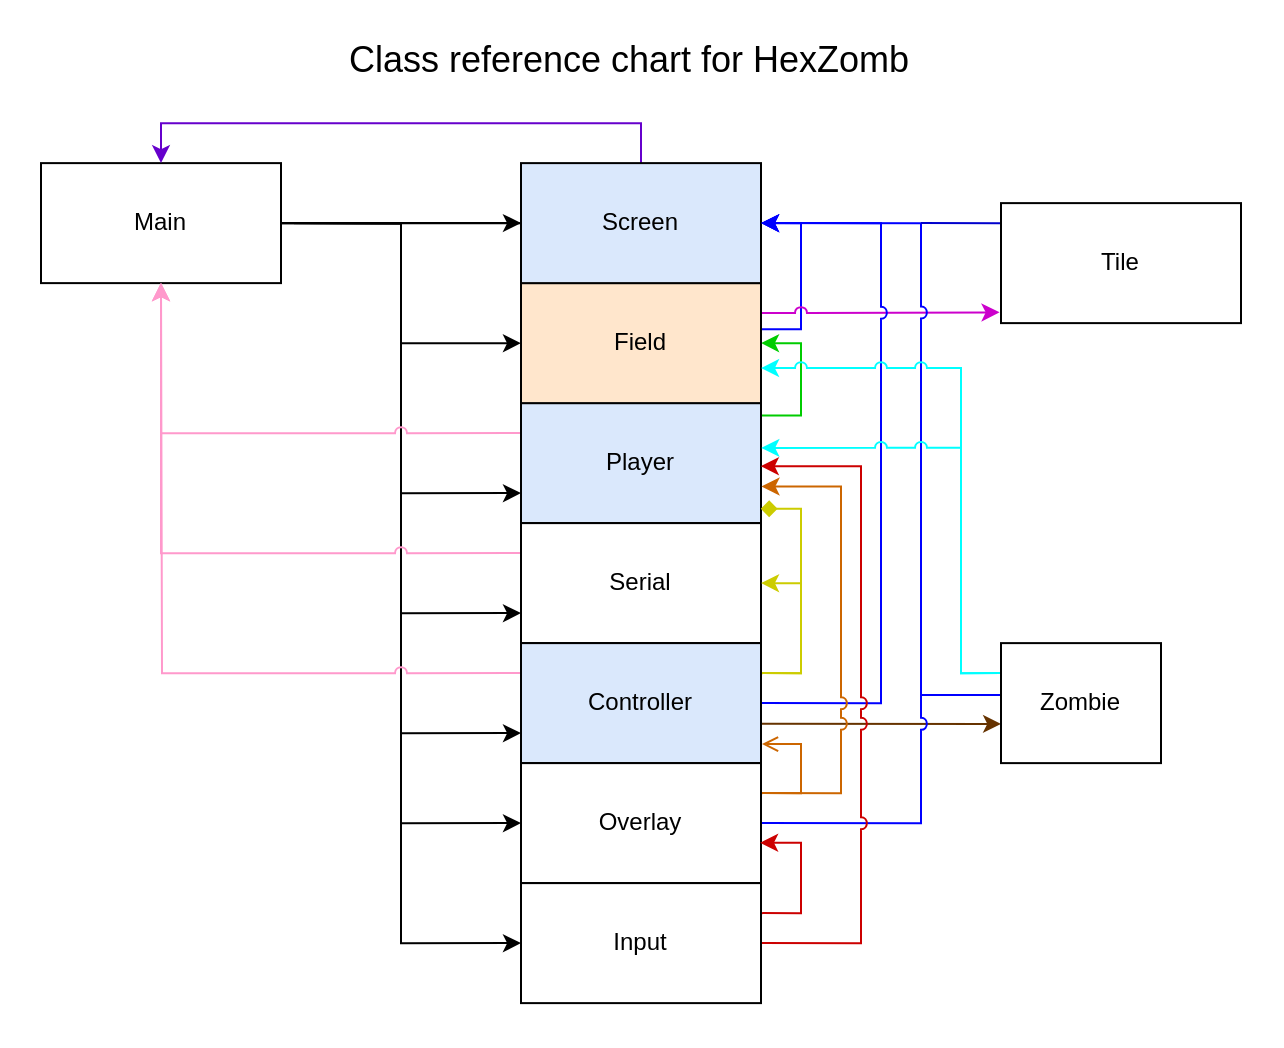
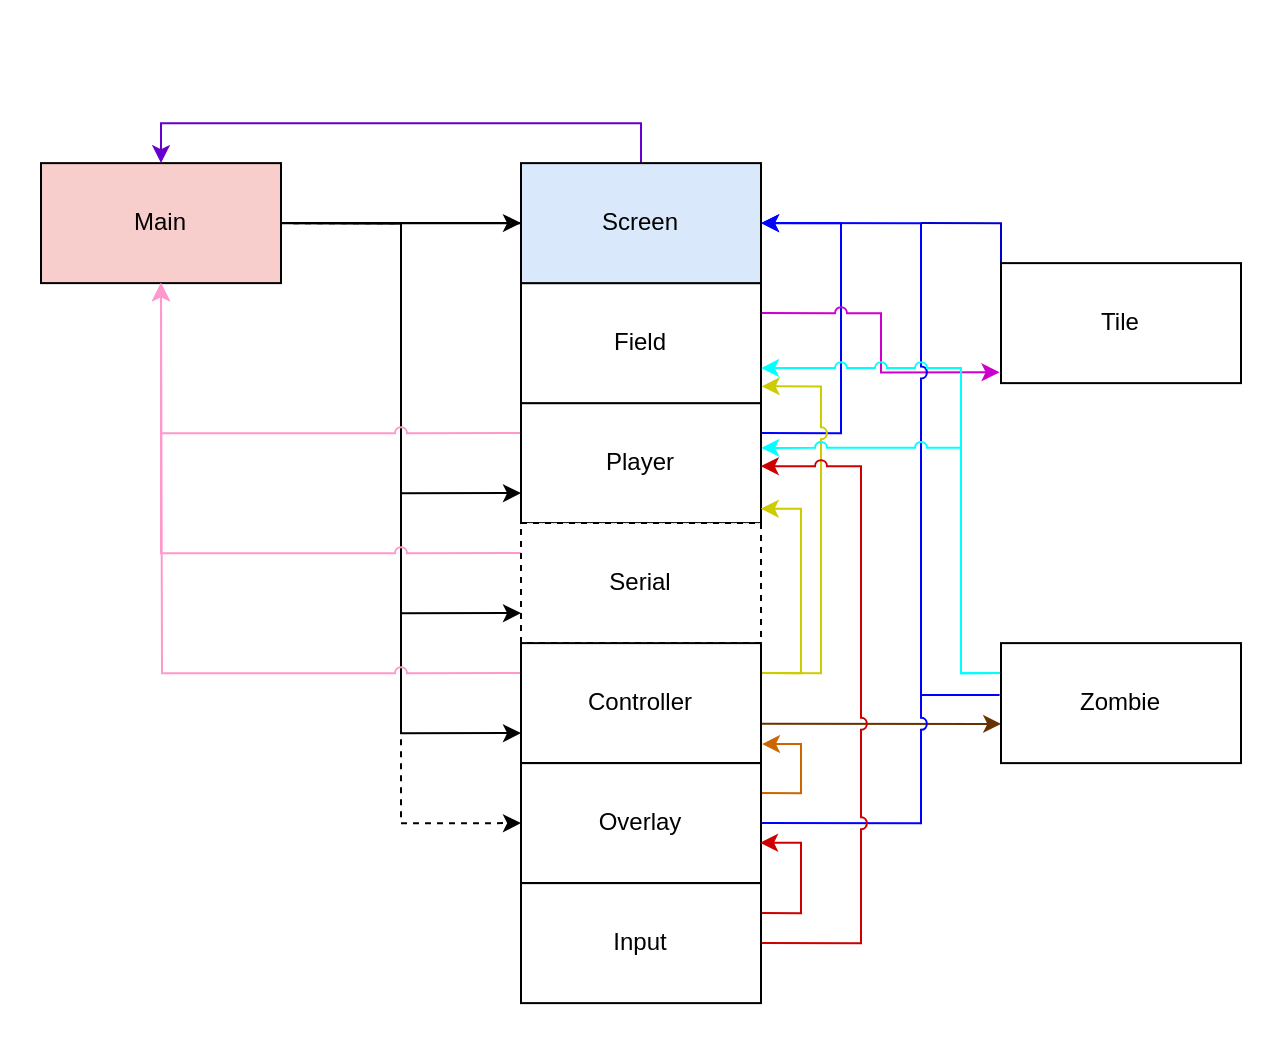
(629, 61) -> none
(161, 223) -> (161, 223)
(1121, 263) -> (1121, 323)
(801, 265) -> none
(456, 343) -> none
(641, 343) -> (641, 343)
(801, 414) -> none
none -> (832, 433)
(641, 463) -> (641, 463)
(777, 509) -> (776, 509)
none -> (821, 580)
(641, 583) -> (641, 583)
(786, 583) -> none
(881, 583) -> none
(841, 626) -> none
(641, 703) -> (641, 703)
(1081, 703) -> (1121, 703)
(773, 744) -> (777, 744)
(456, 823) -> (456, 823)
(401, 938) -> none
